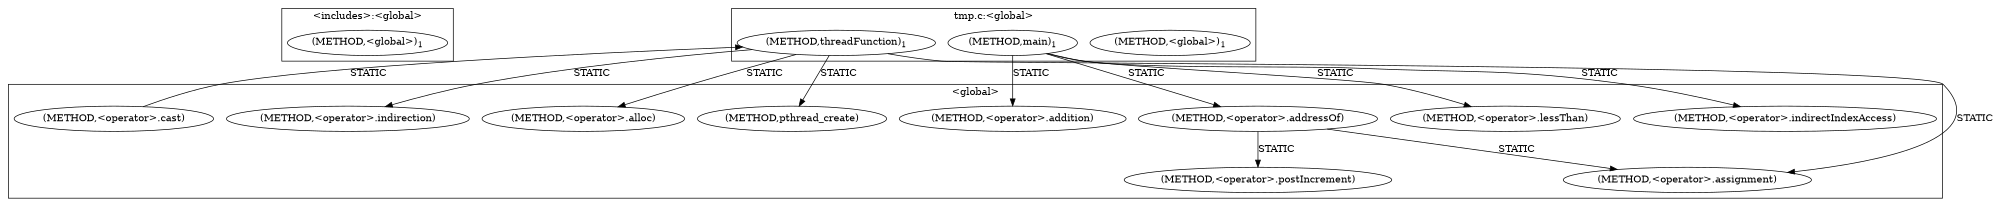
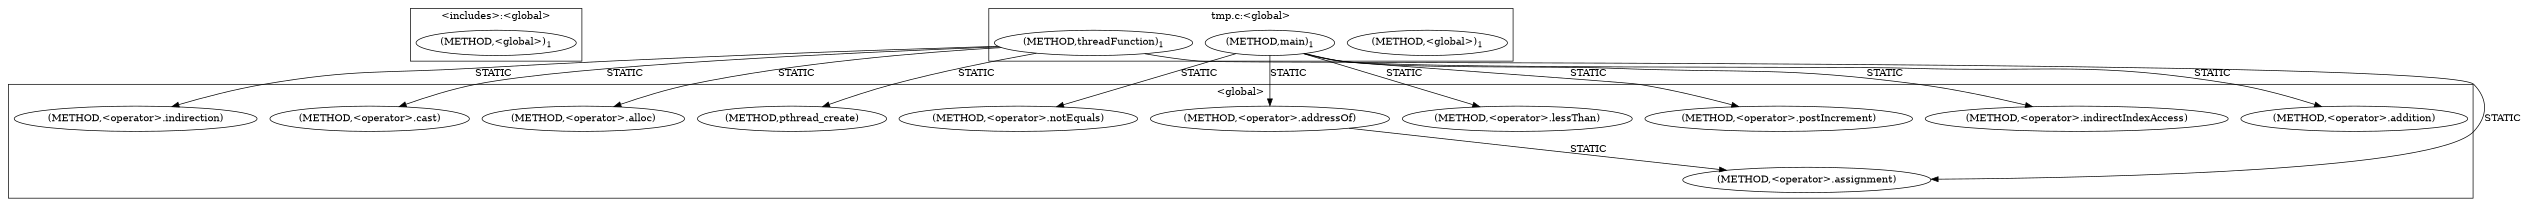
(467, 61) -> (701, 62)
none -> (1018, 119)
(1258, 146) -> (1519, 75)
